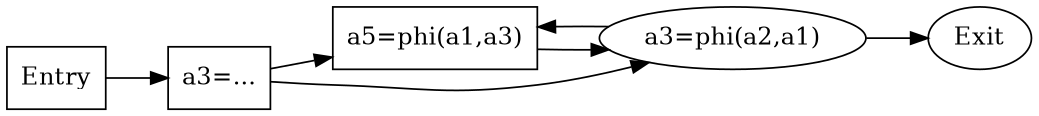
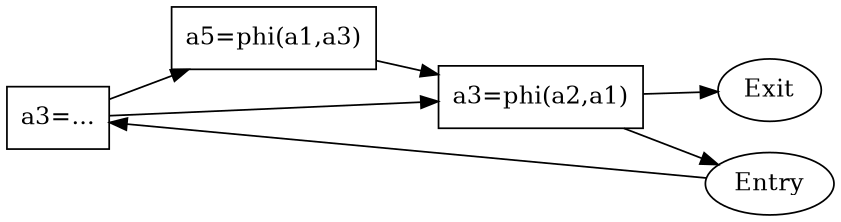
(582, 26) -> (663, 143)
(733, 38) -> (541, 97)
(56, 78) -> (770, 184)
